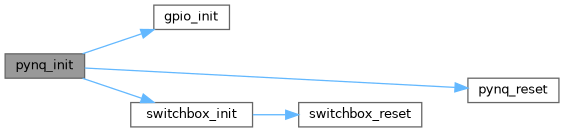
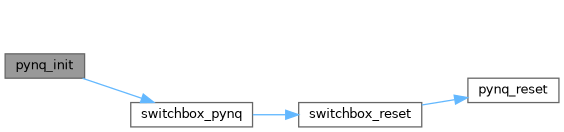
(192, 17) -> none
(270, 78) -> (438, 102)
(192, 115) -> (192, 115)
